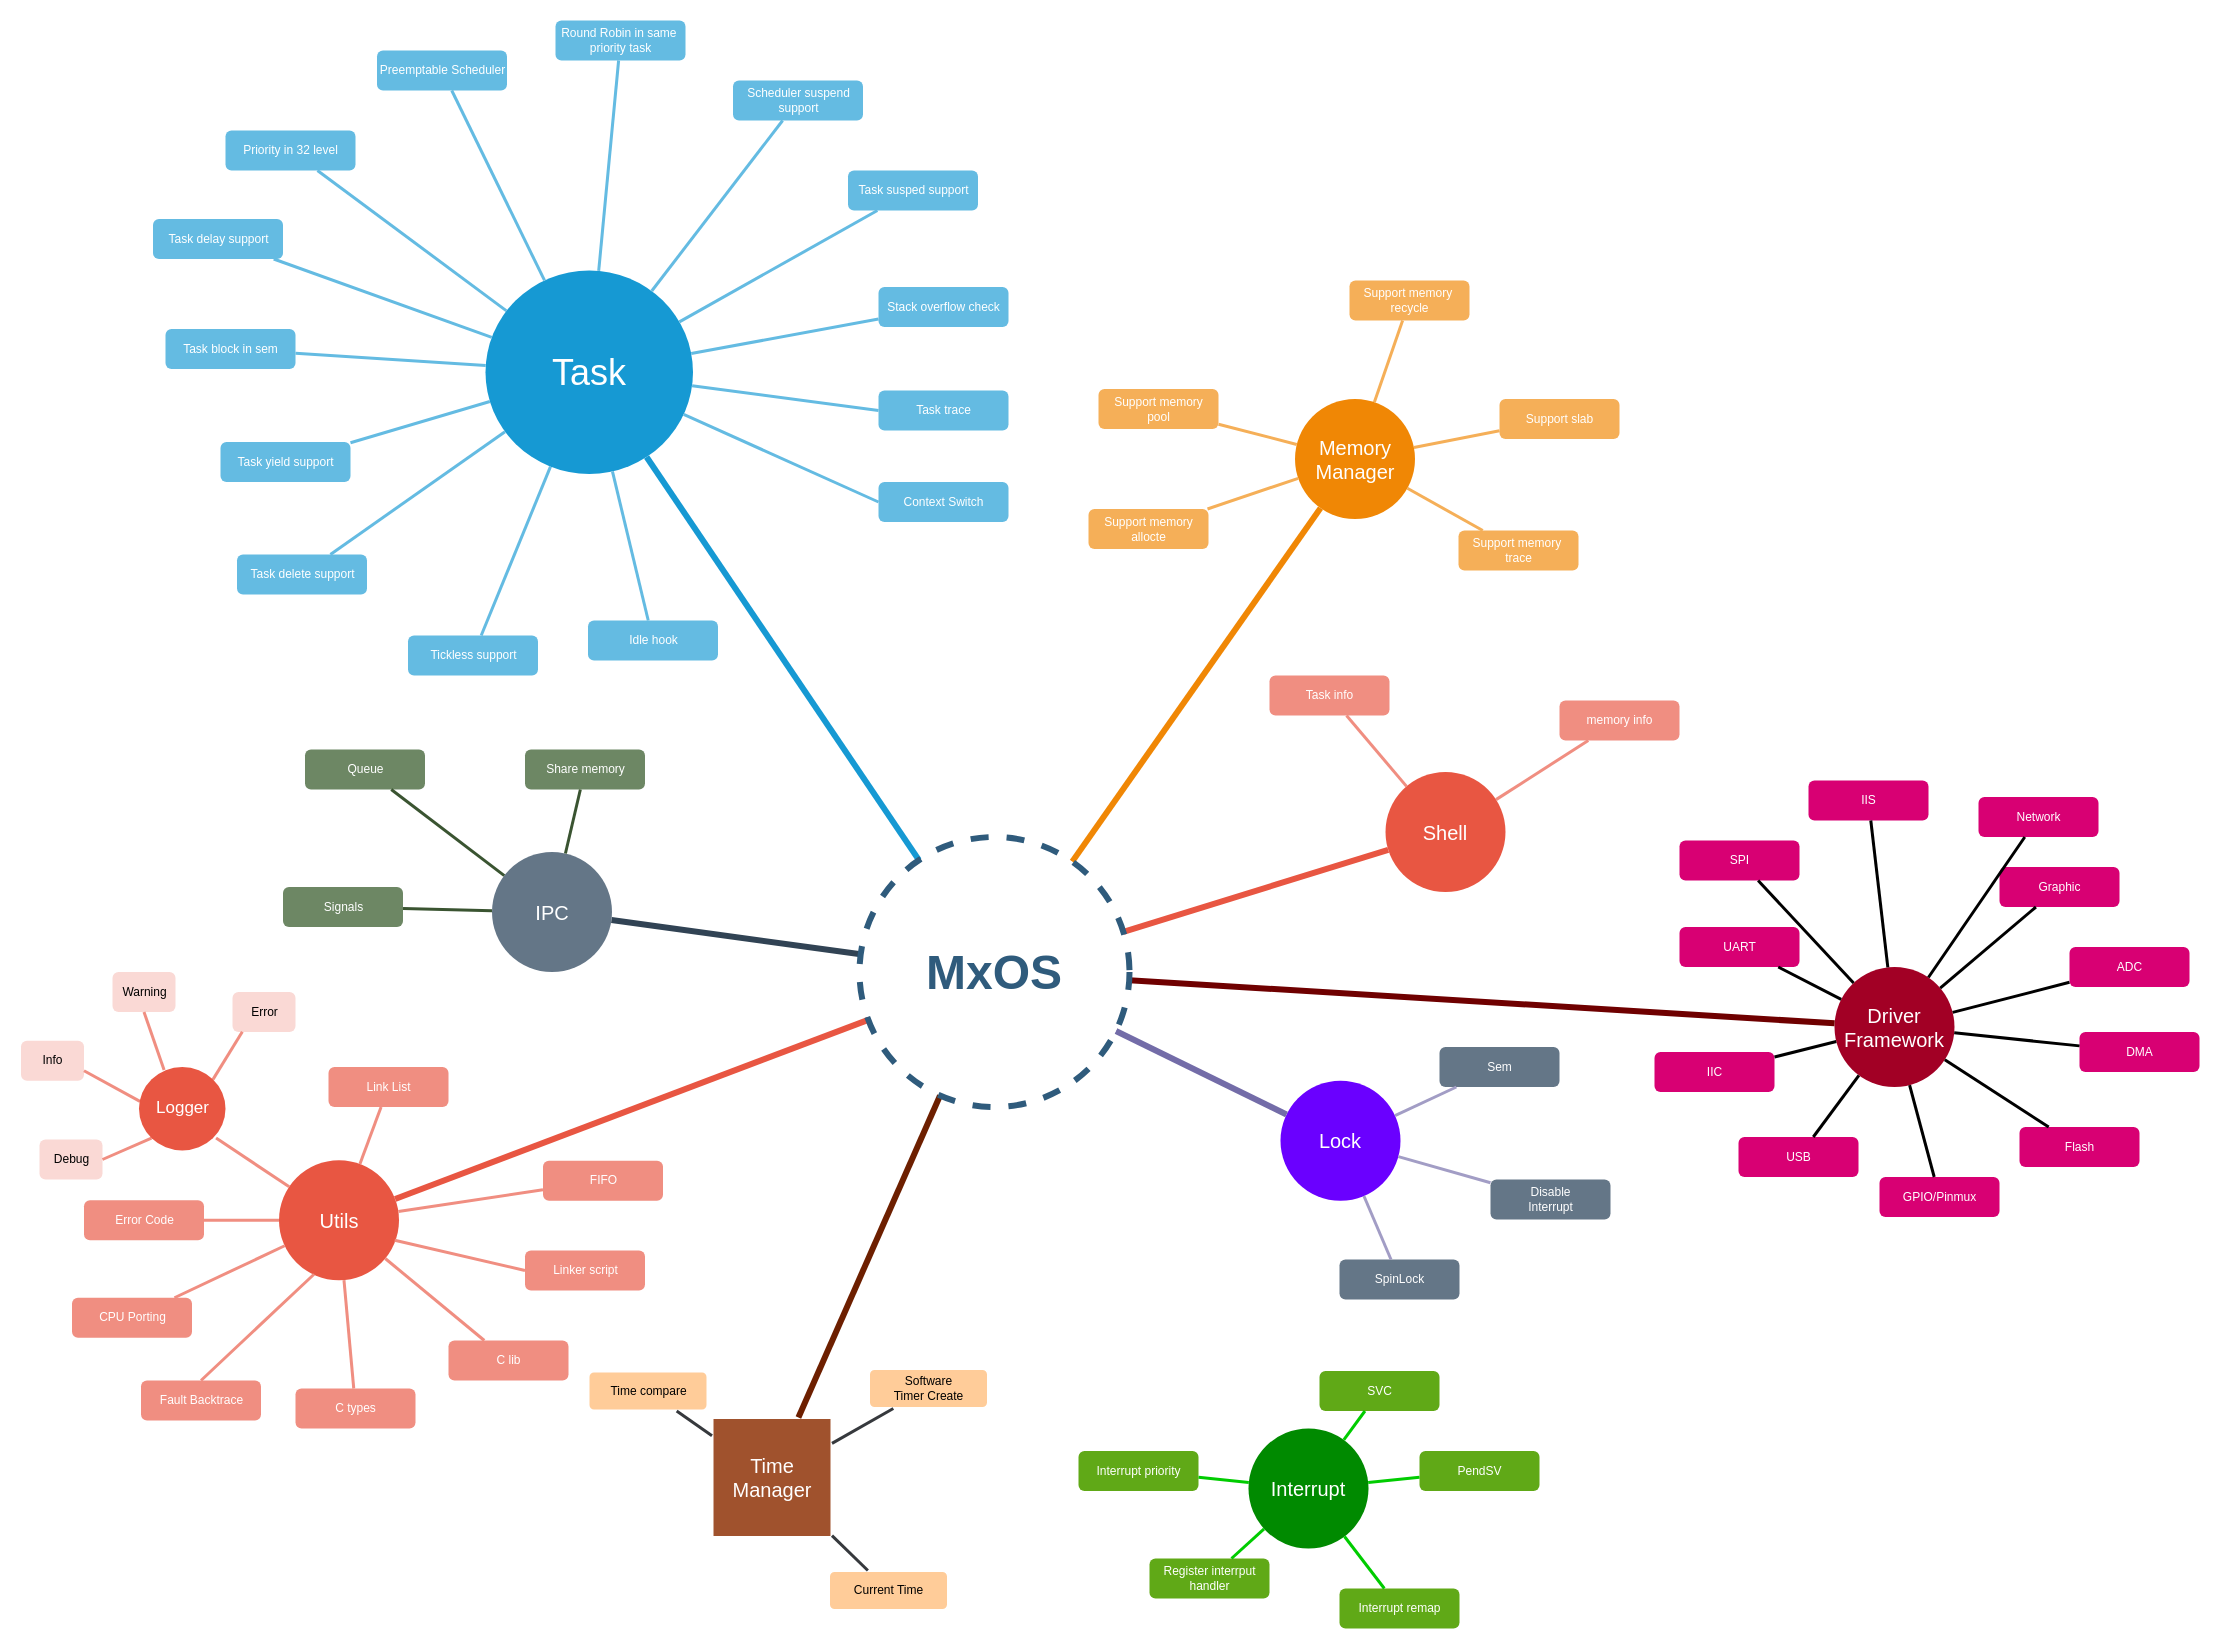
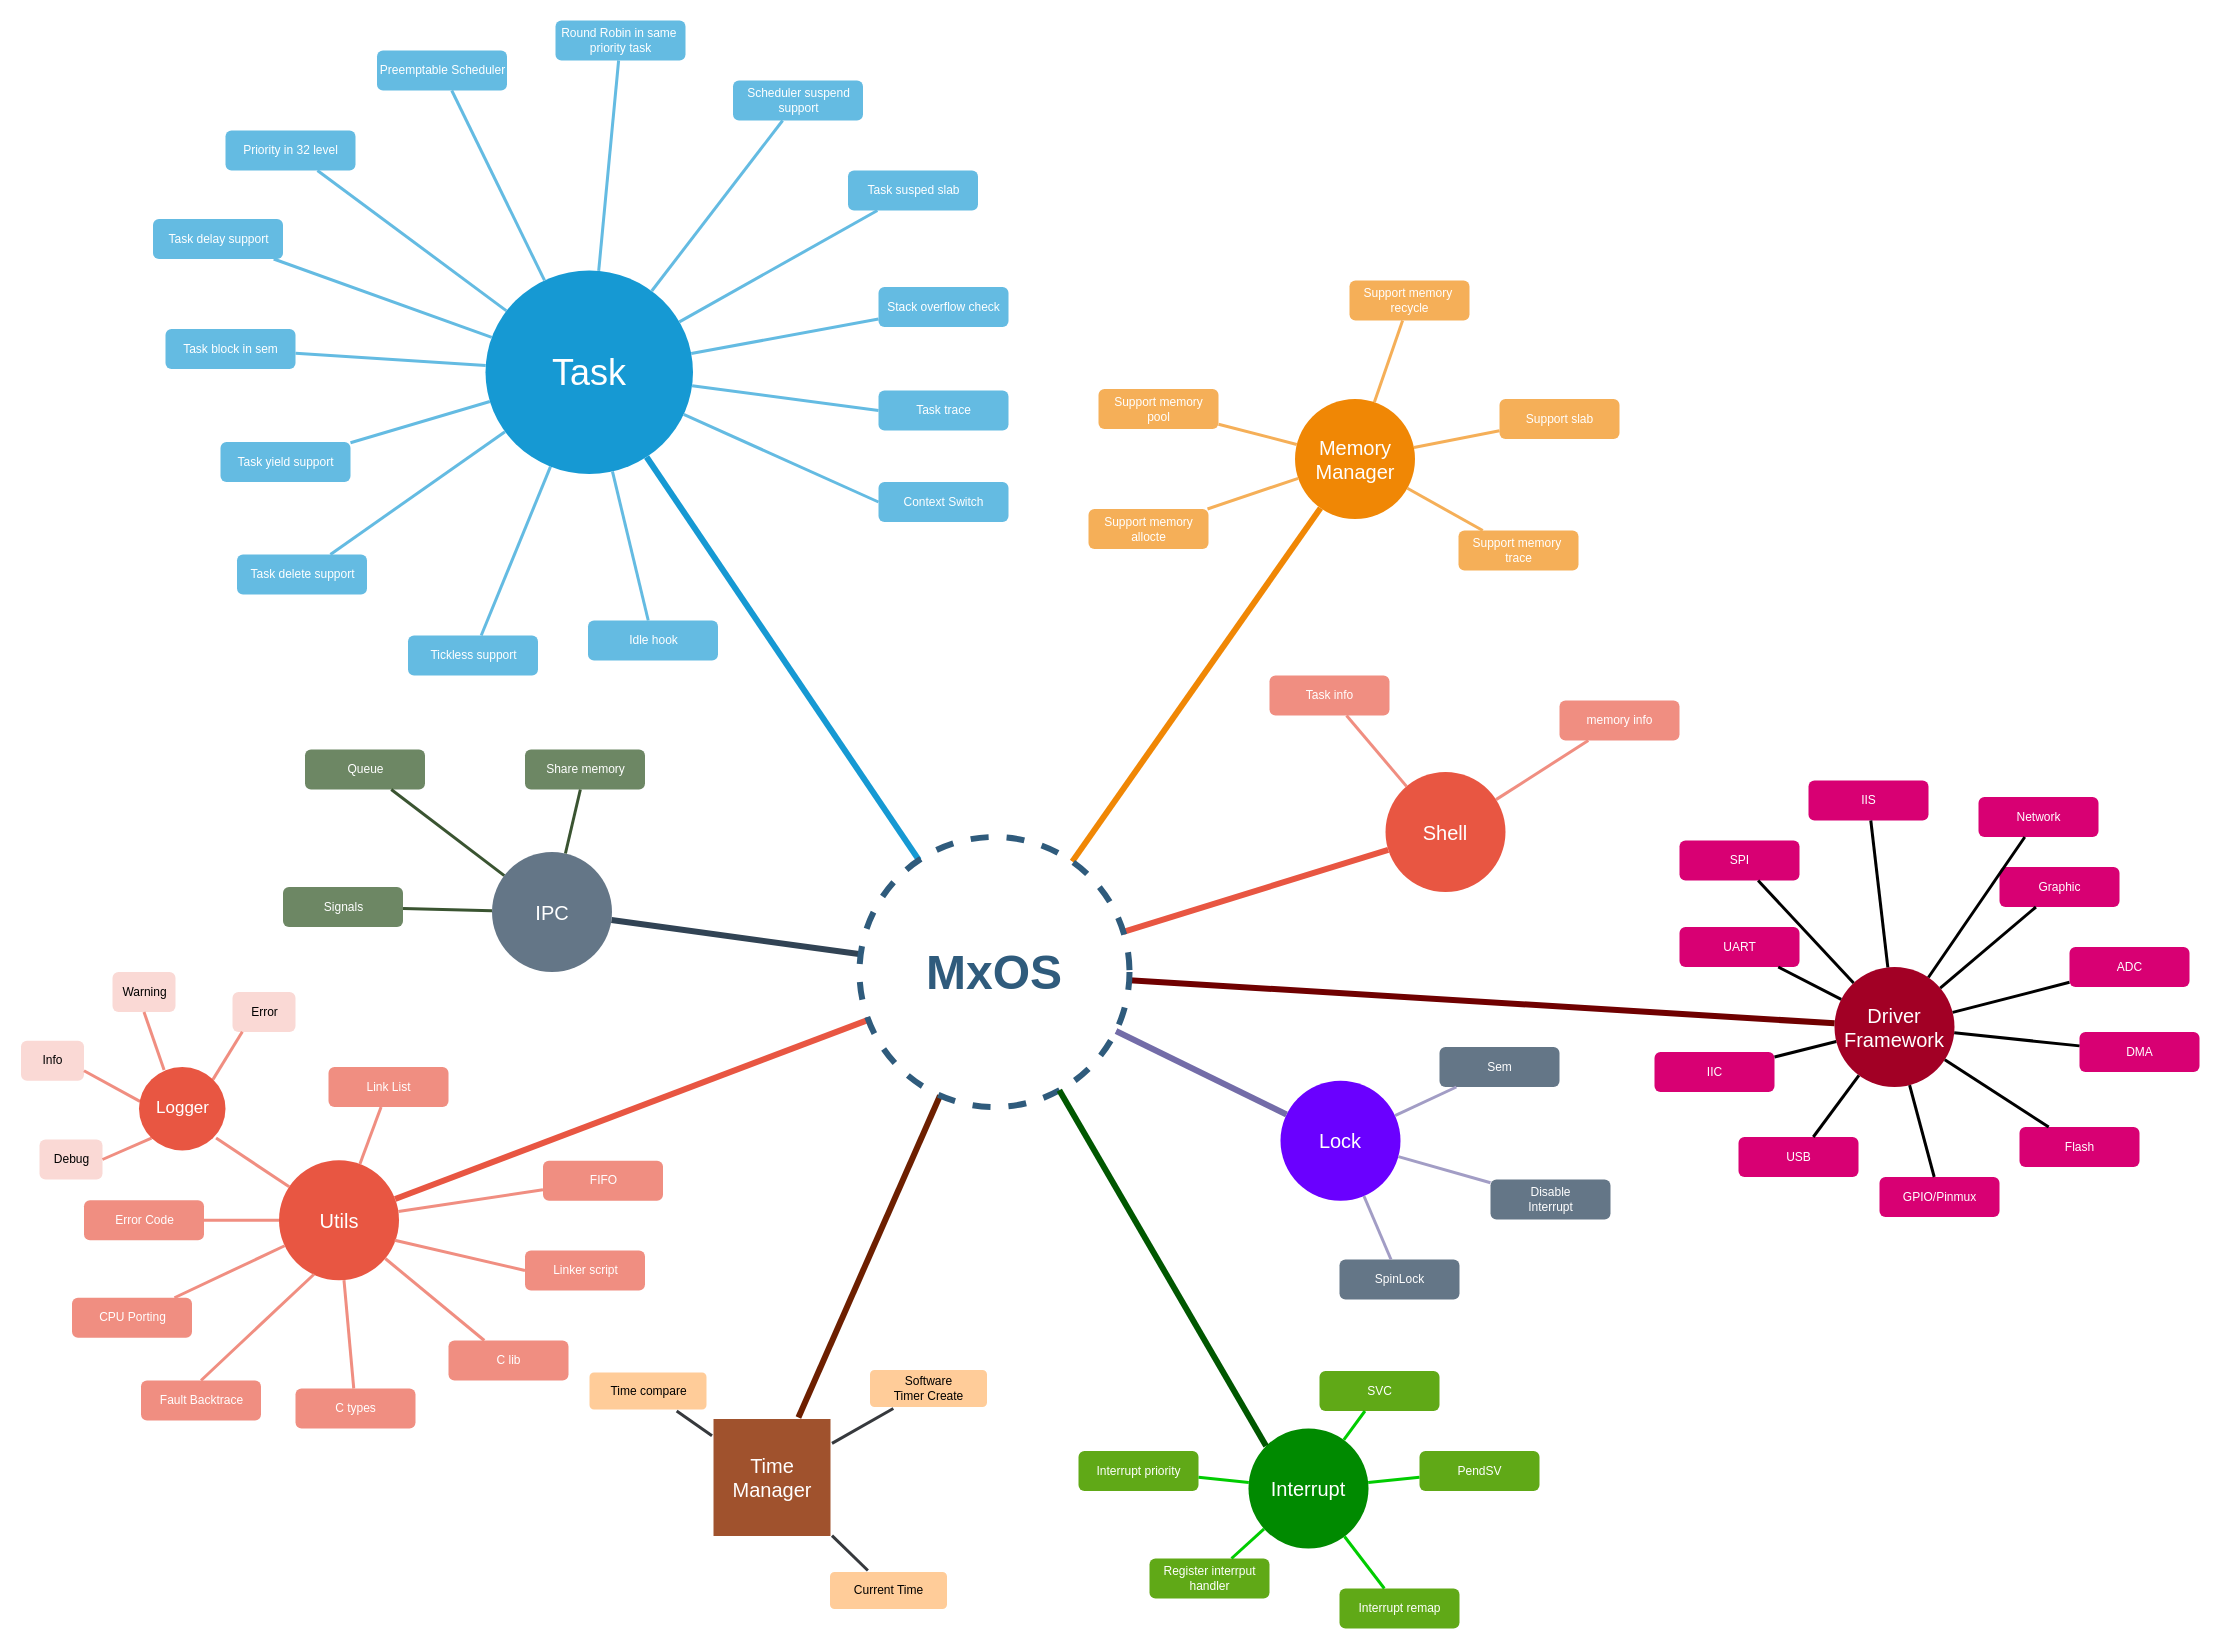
(914, 191) -> (914, 191)
none -> (1162, 1268)
